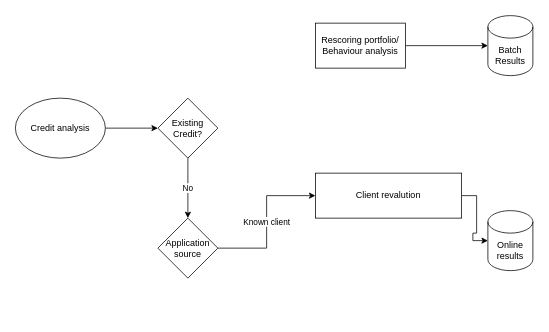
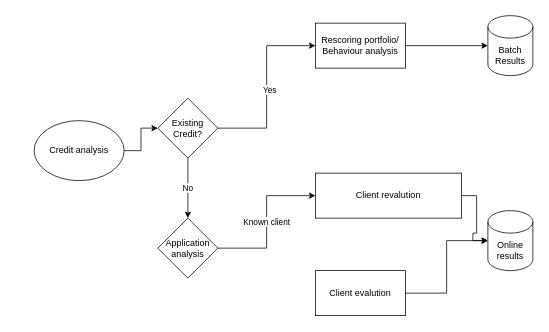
none -> (267, 67)
(60, 128) -> (79, 150)
(188, 248) -> (188, 248)
none -> (447, 276)
none -> (360, 293)
